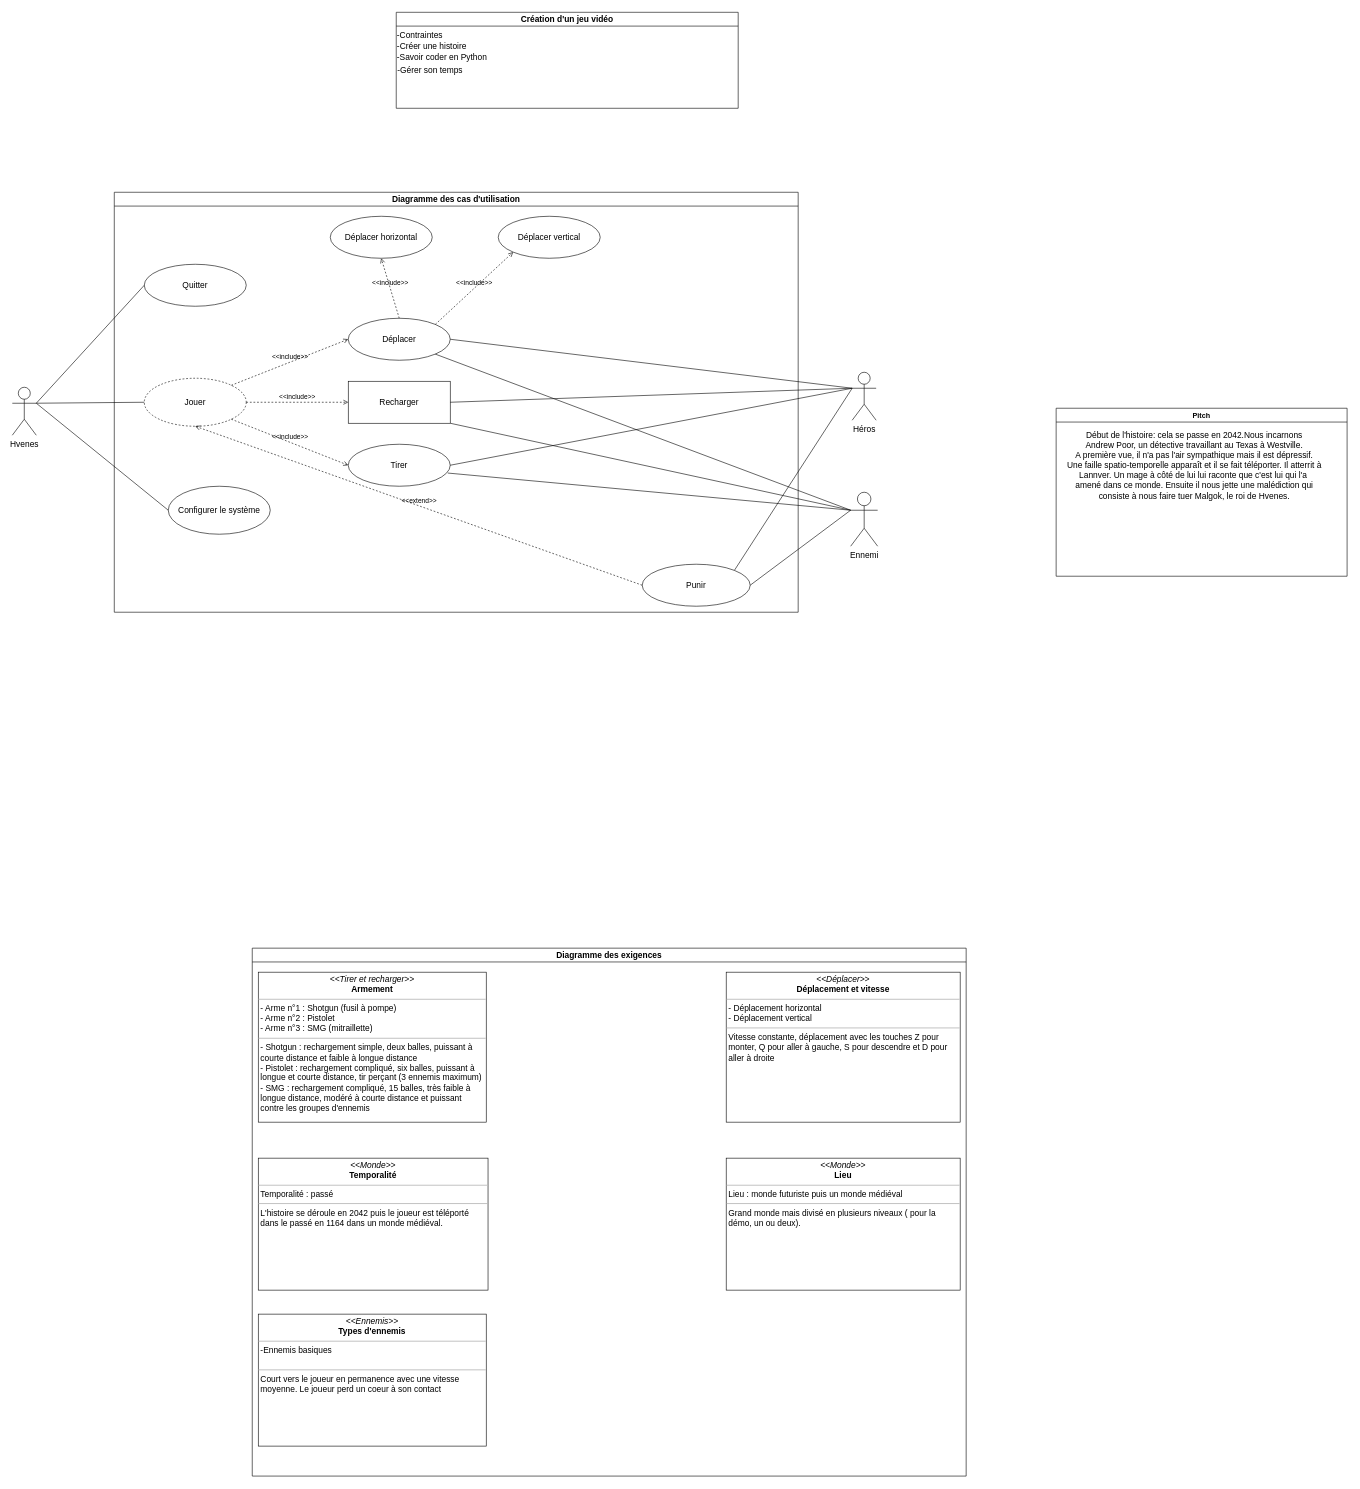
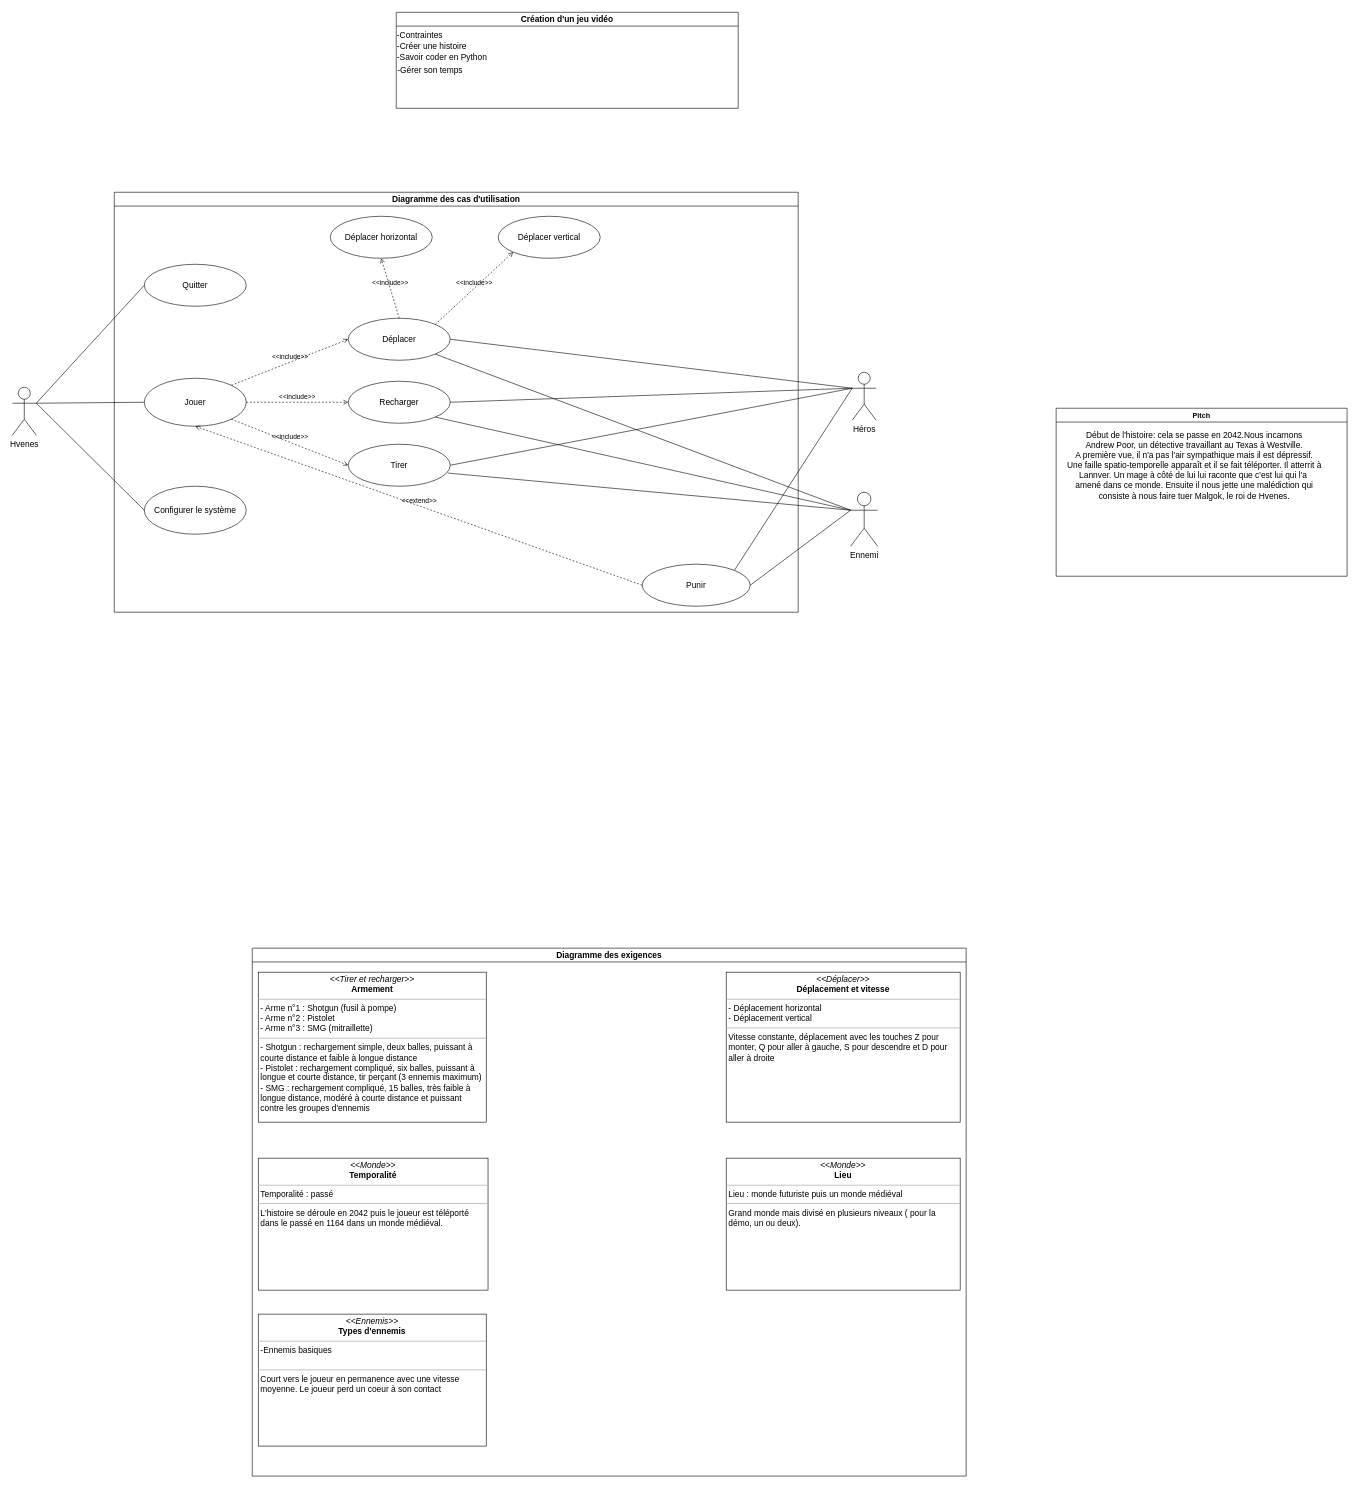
(195, 402) -> (195, 402)
(399, 402) -> (399, 402)
(219, 510) -> (195, 510)
